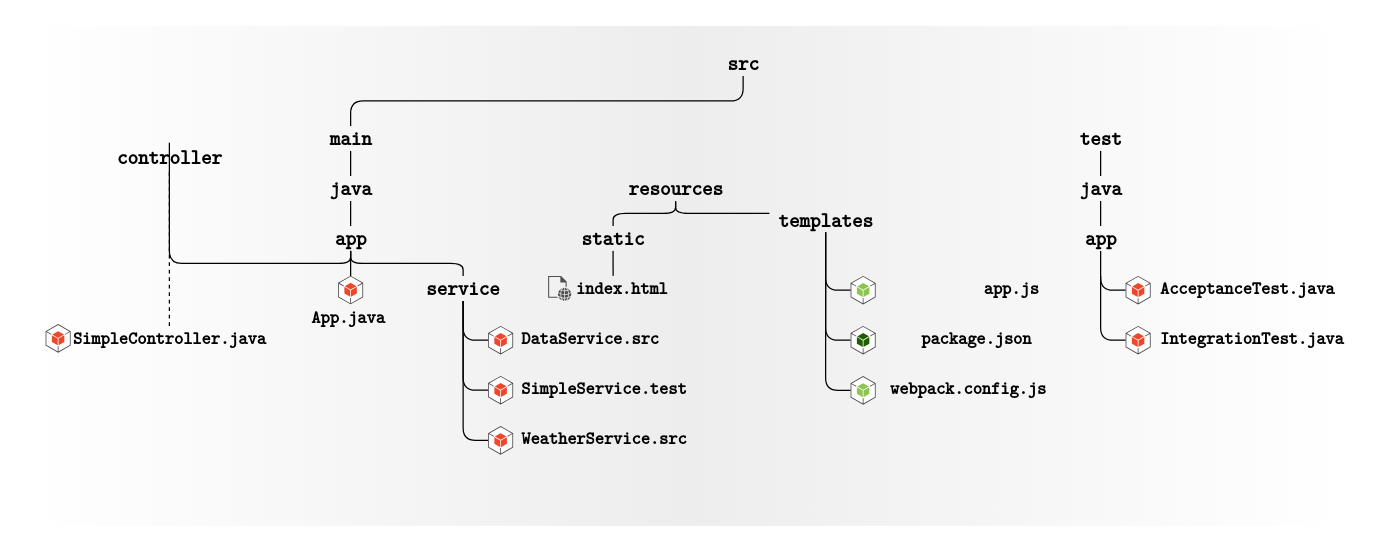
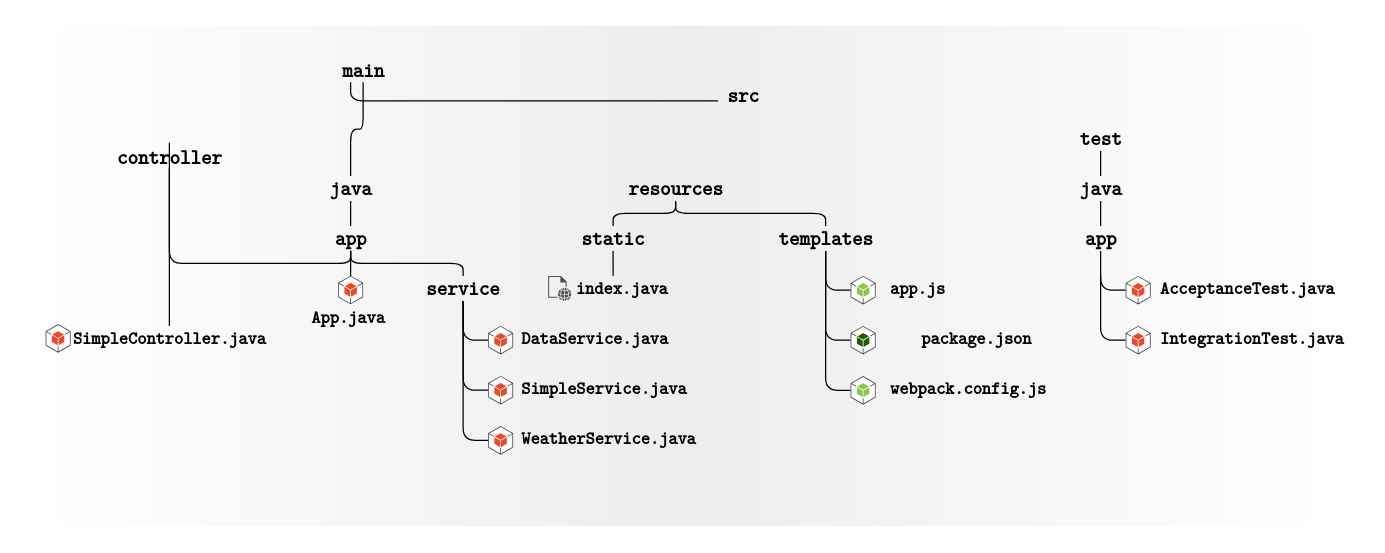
(743, 63) -> (743, 94)
(351, 138) -> (363, 69)
(826, 219) -> (826, 238)
(623, 288) -> (623, 288)
(1019, 288) -> (926, 288)
(169, 291) -> (169, 291)
(591, 338) -> (596, 338)
(601, 388) -> (601, 388)
(606, 438) -> (610, 438)
